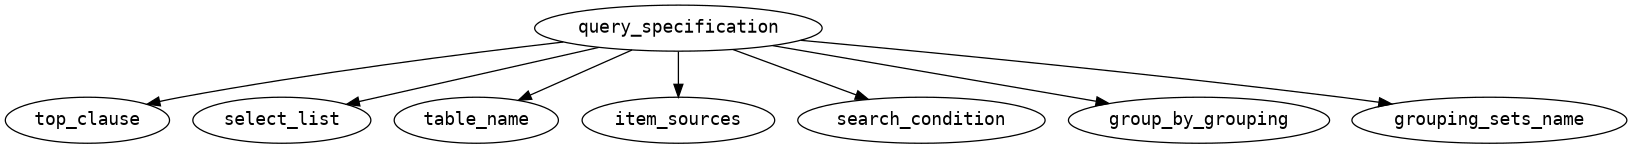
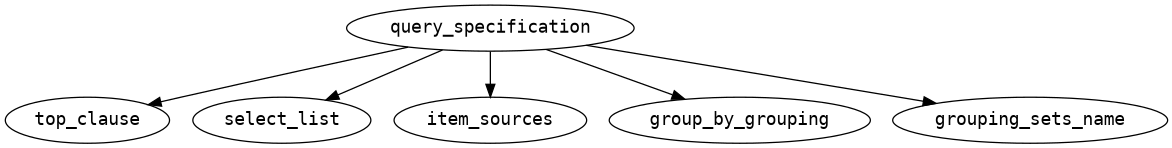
(476, 120) -> none
(921, 120) -> none
